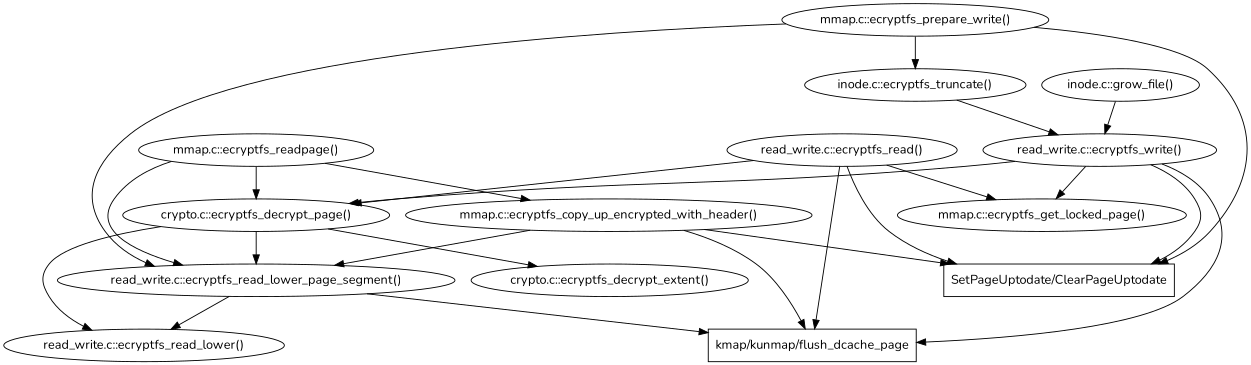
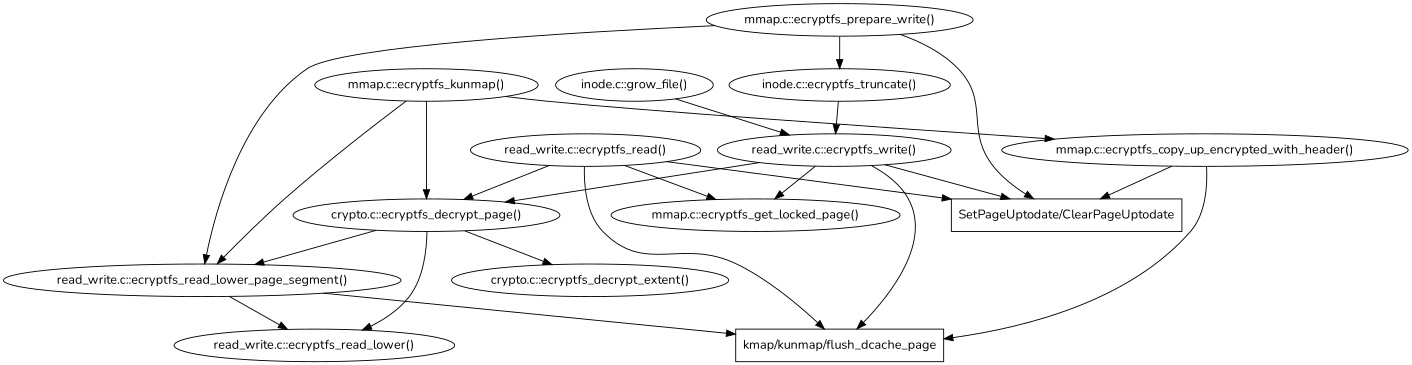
(256, 150) -> (426, 85)
(451, 244) -> none
